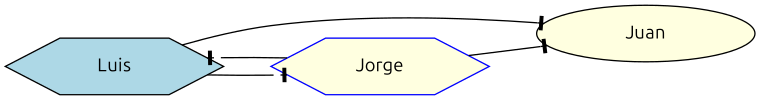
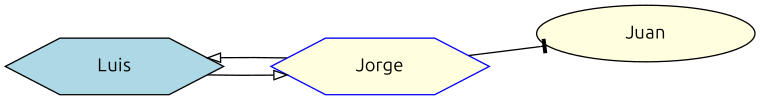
(358, 19) -> none
(254, 58) -> (254, 58)
(240, 75) -> (240, 75)
